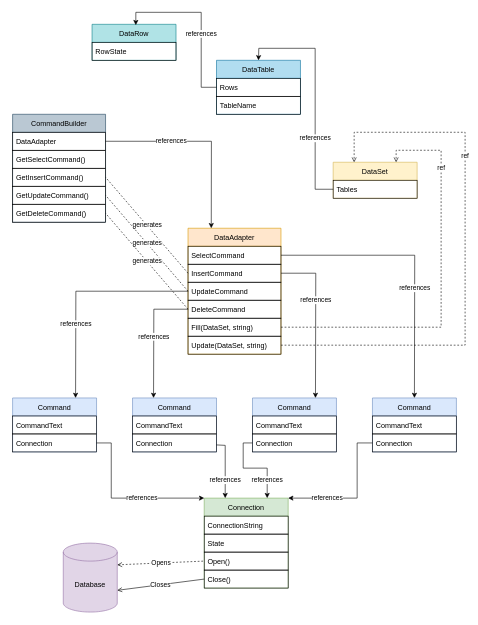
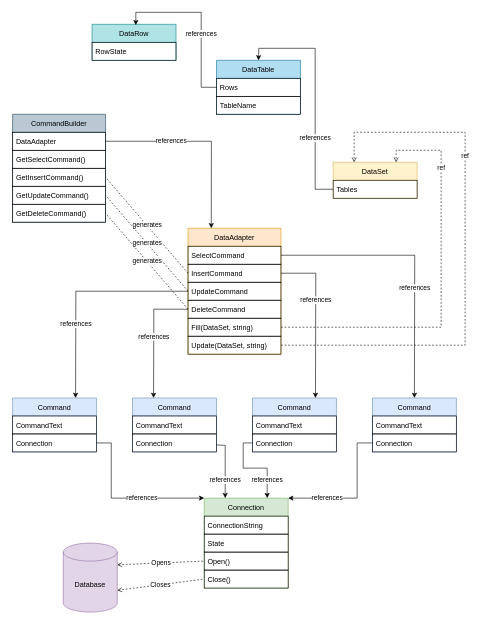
(185, 582) -> (185, 582)
